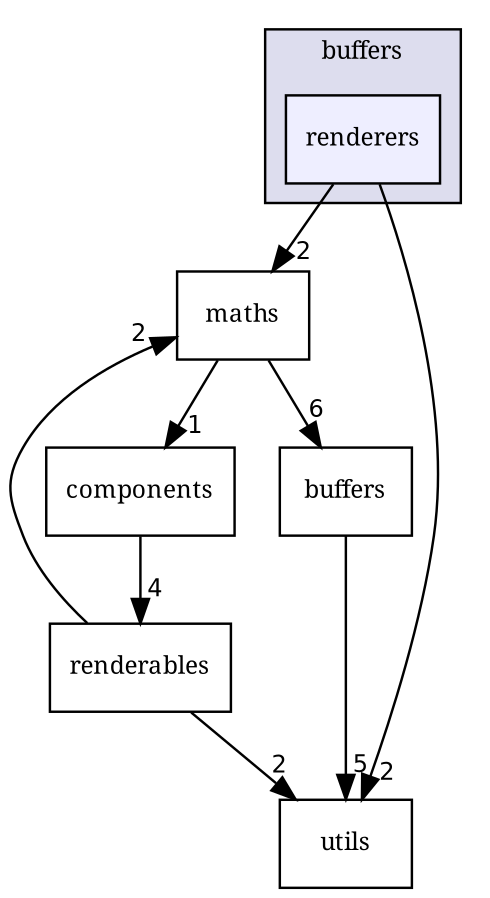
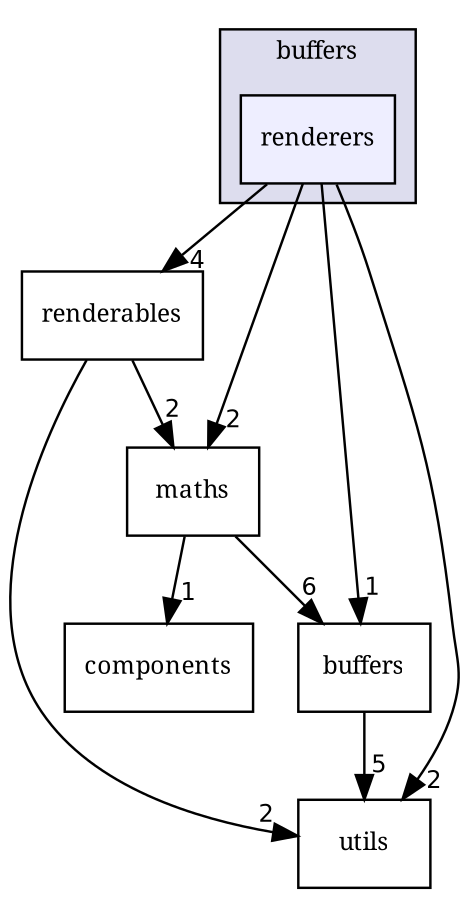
none -> (340, 391)
(140, 568) -> (225, 220)
